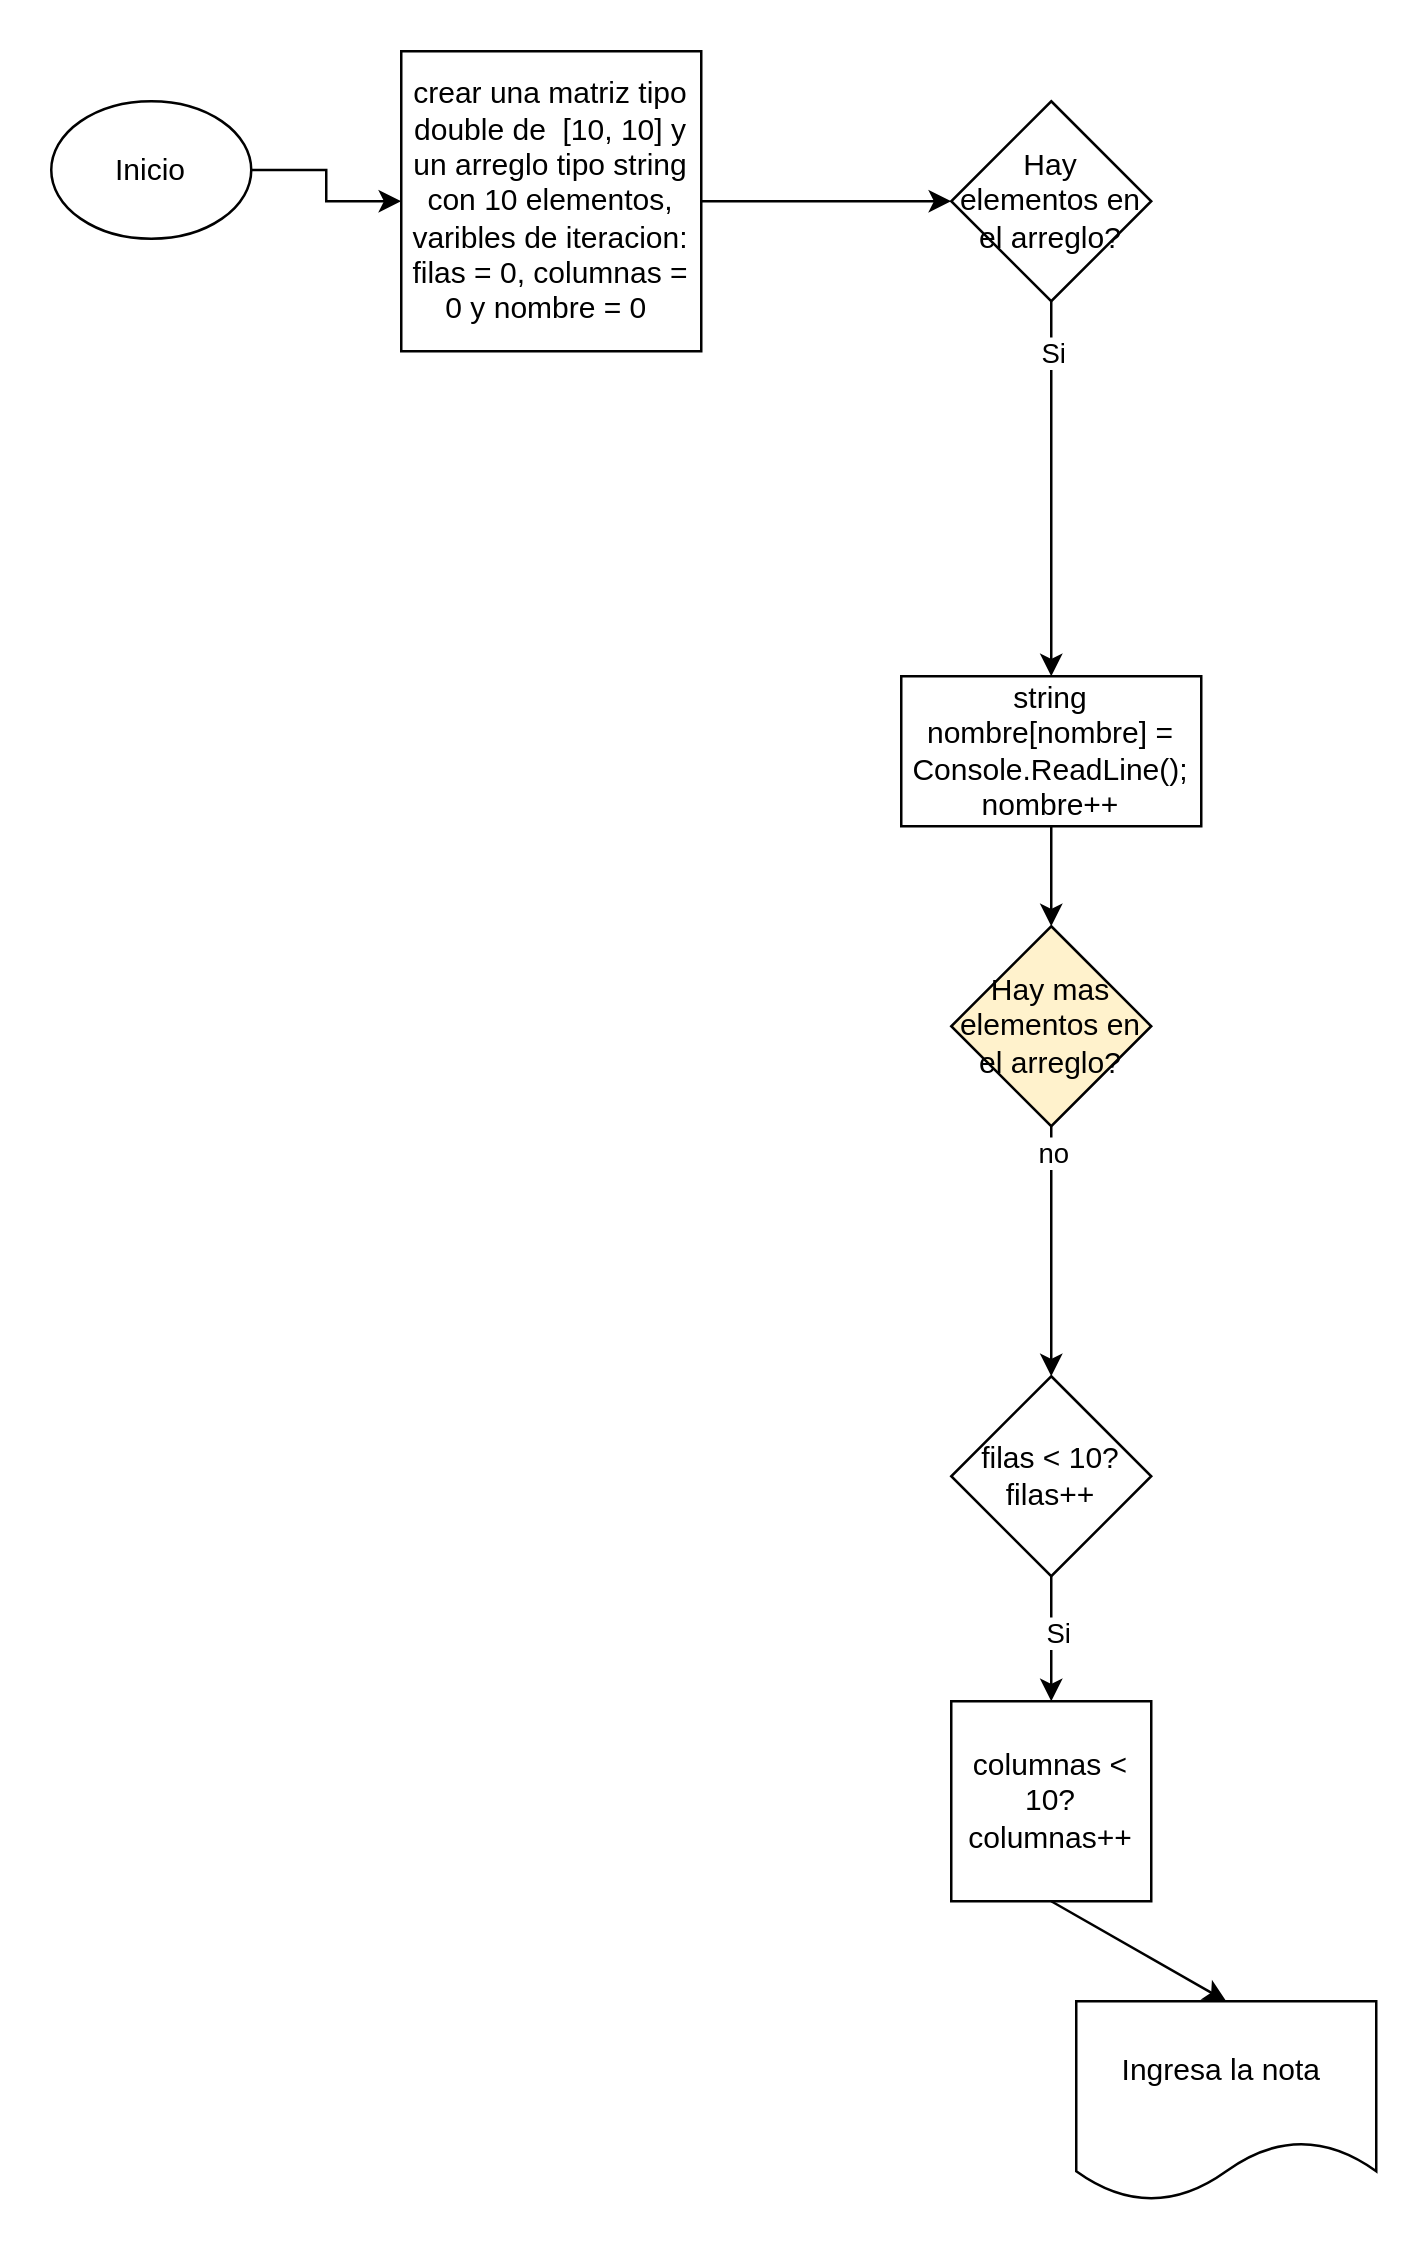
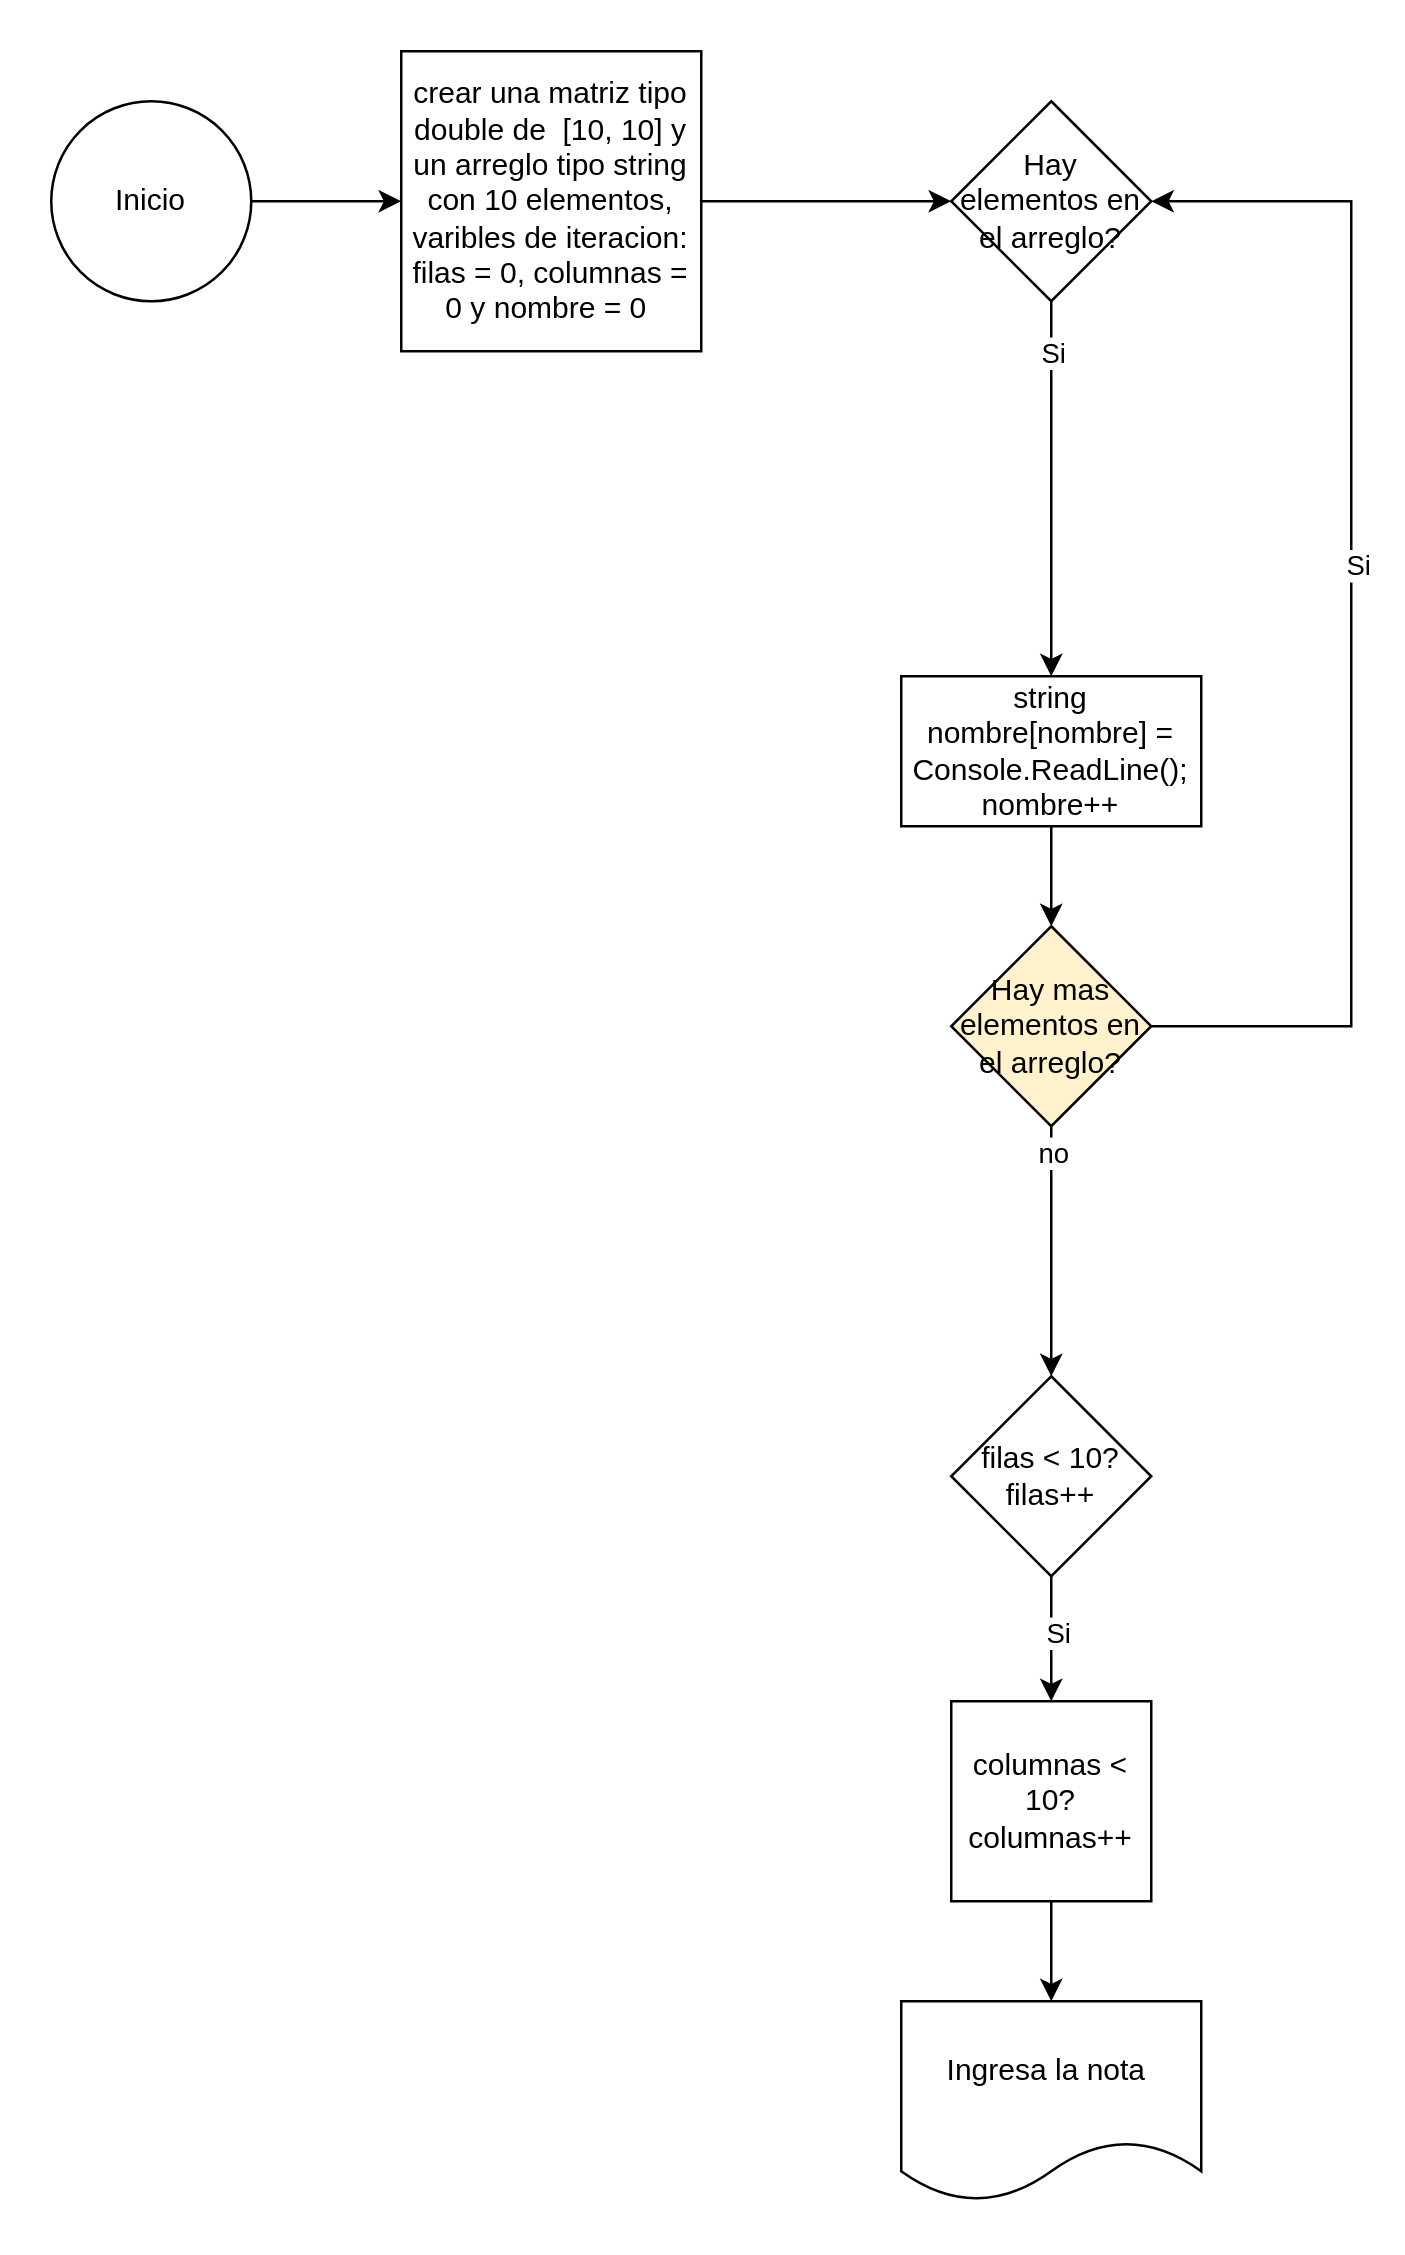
(151, 170) -> (151, 201)
none -> (1351, 622)
(1226, 2101) -> (1051, 2101)
